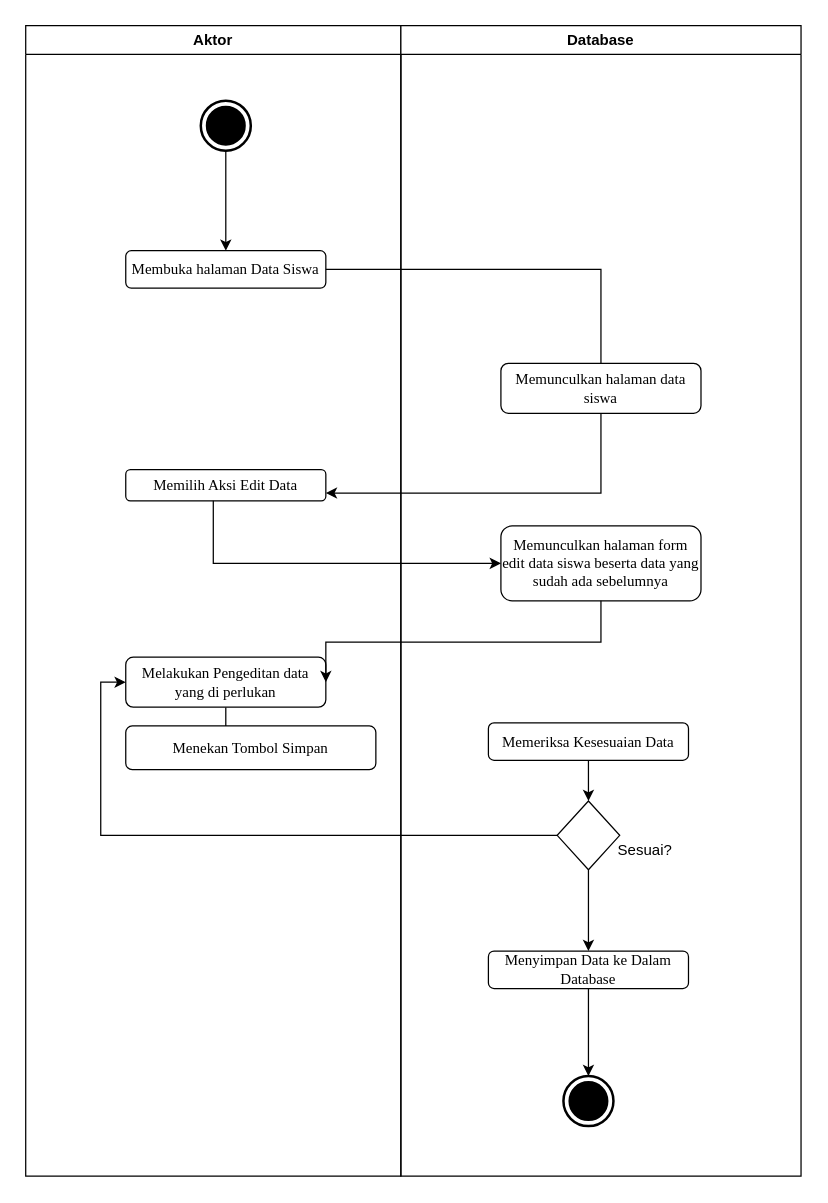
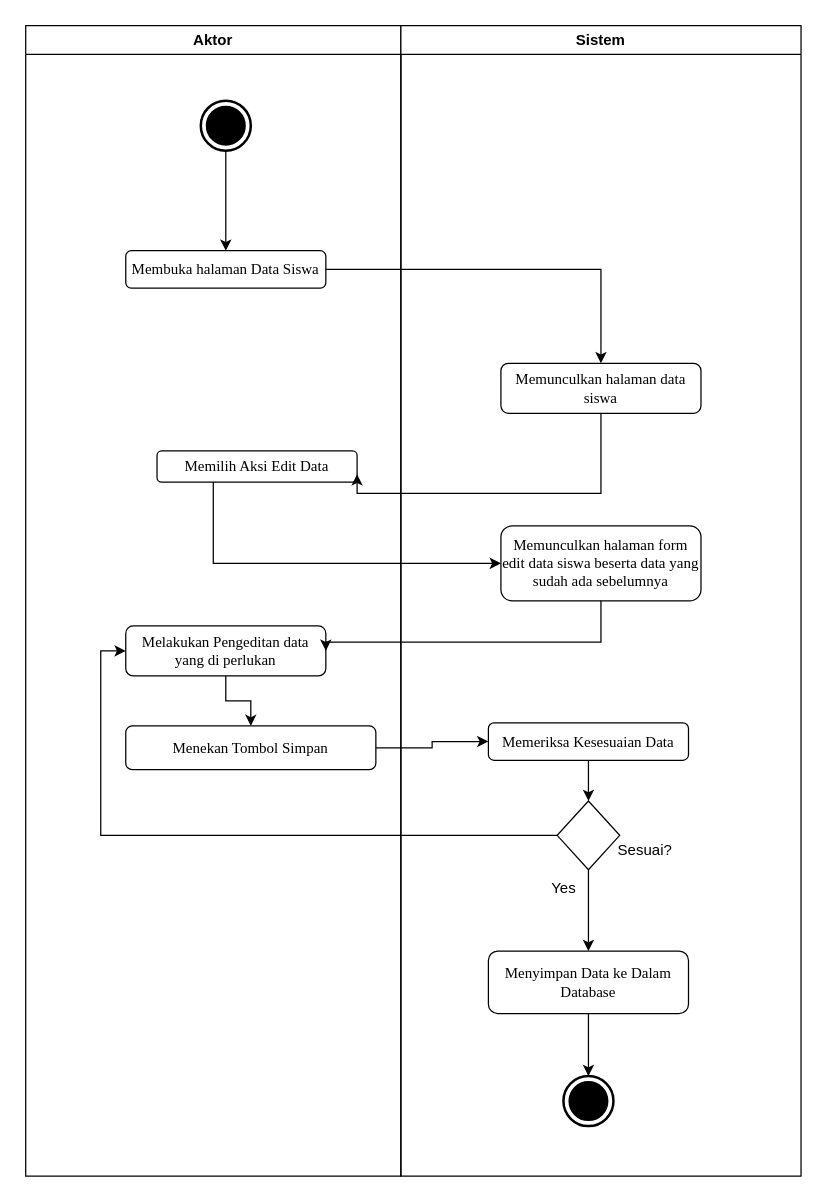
(601, 41) -> (601, 41)
(601, 356) -> (601, 353)
(226, 485) -> (257, 466)
(226, 682) -> (226, 651)
none -> (431, 748)
none -> (563, 888)
(588, 969) -> (588, 982)
